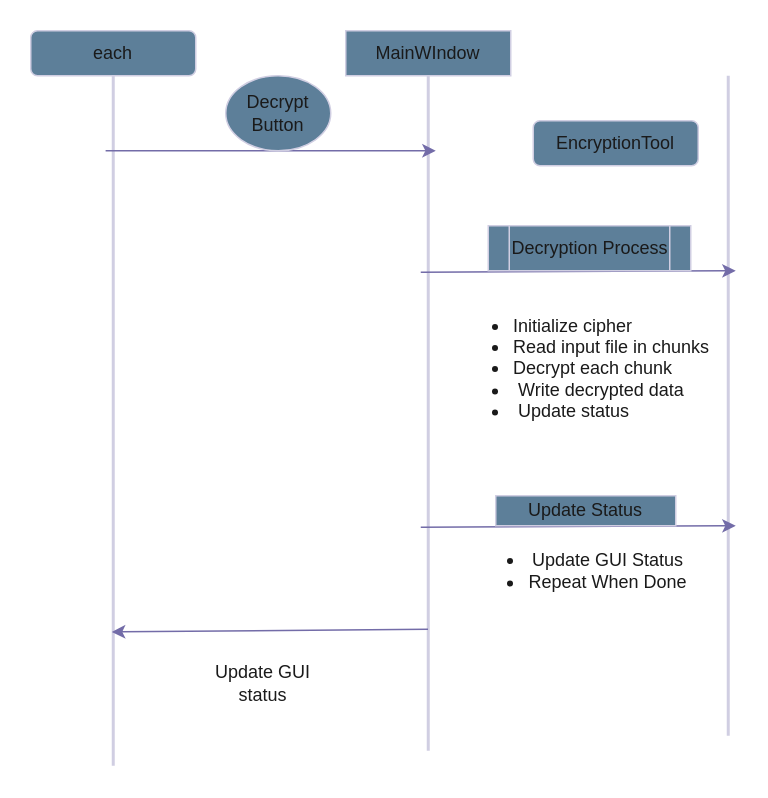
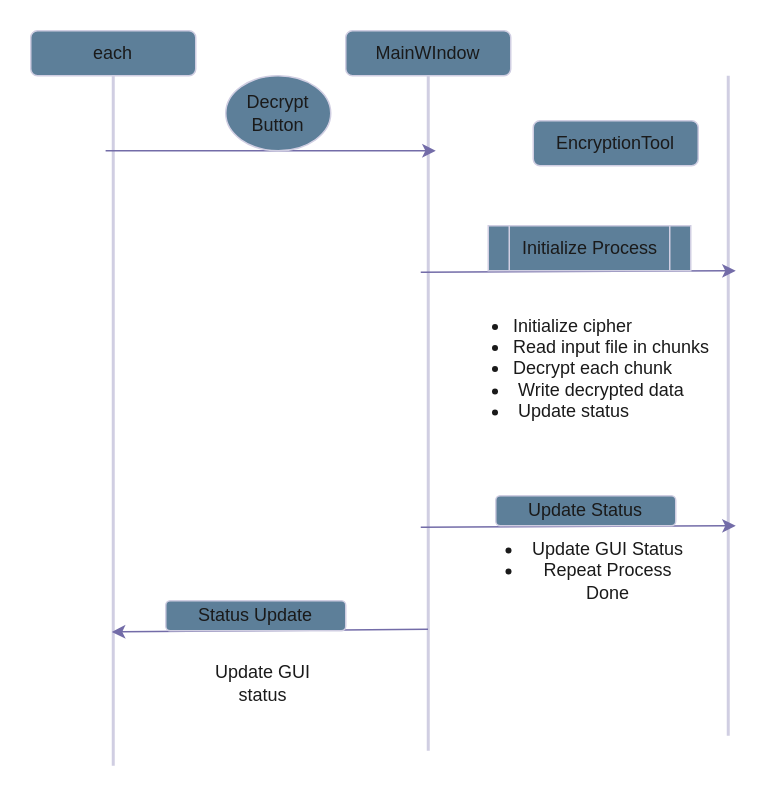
(428, 53) -> (428, 53)
(590, 248) -> (590, 248)
(586, 511) -> (586, 511)
(578, 571) -> (578, 571)
none -> (256, 616)
